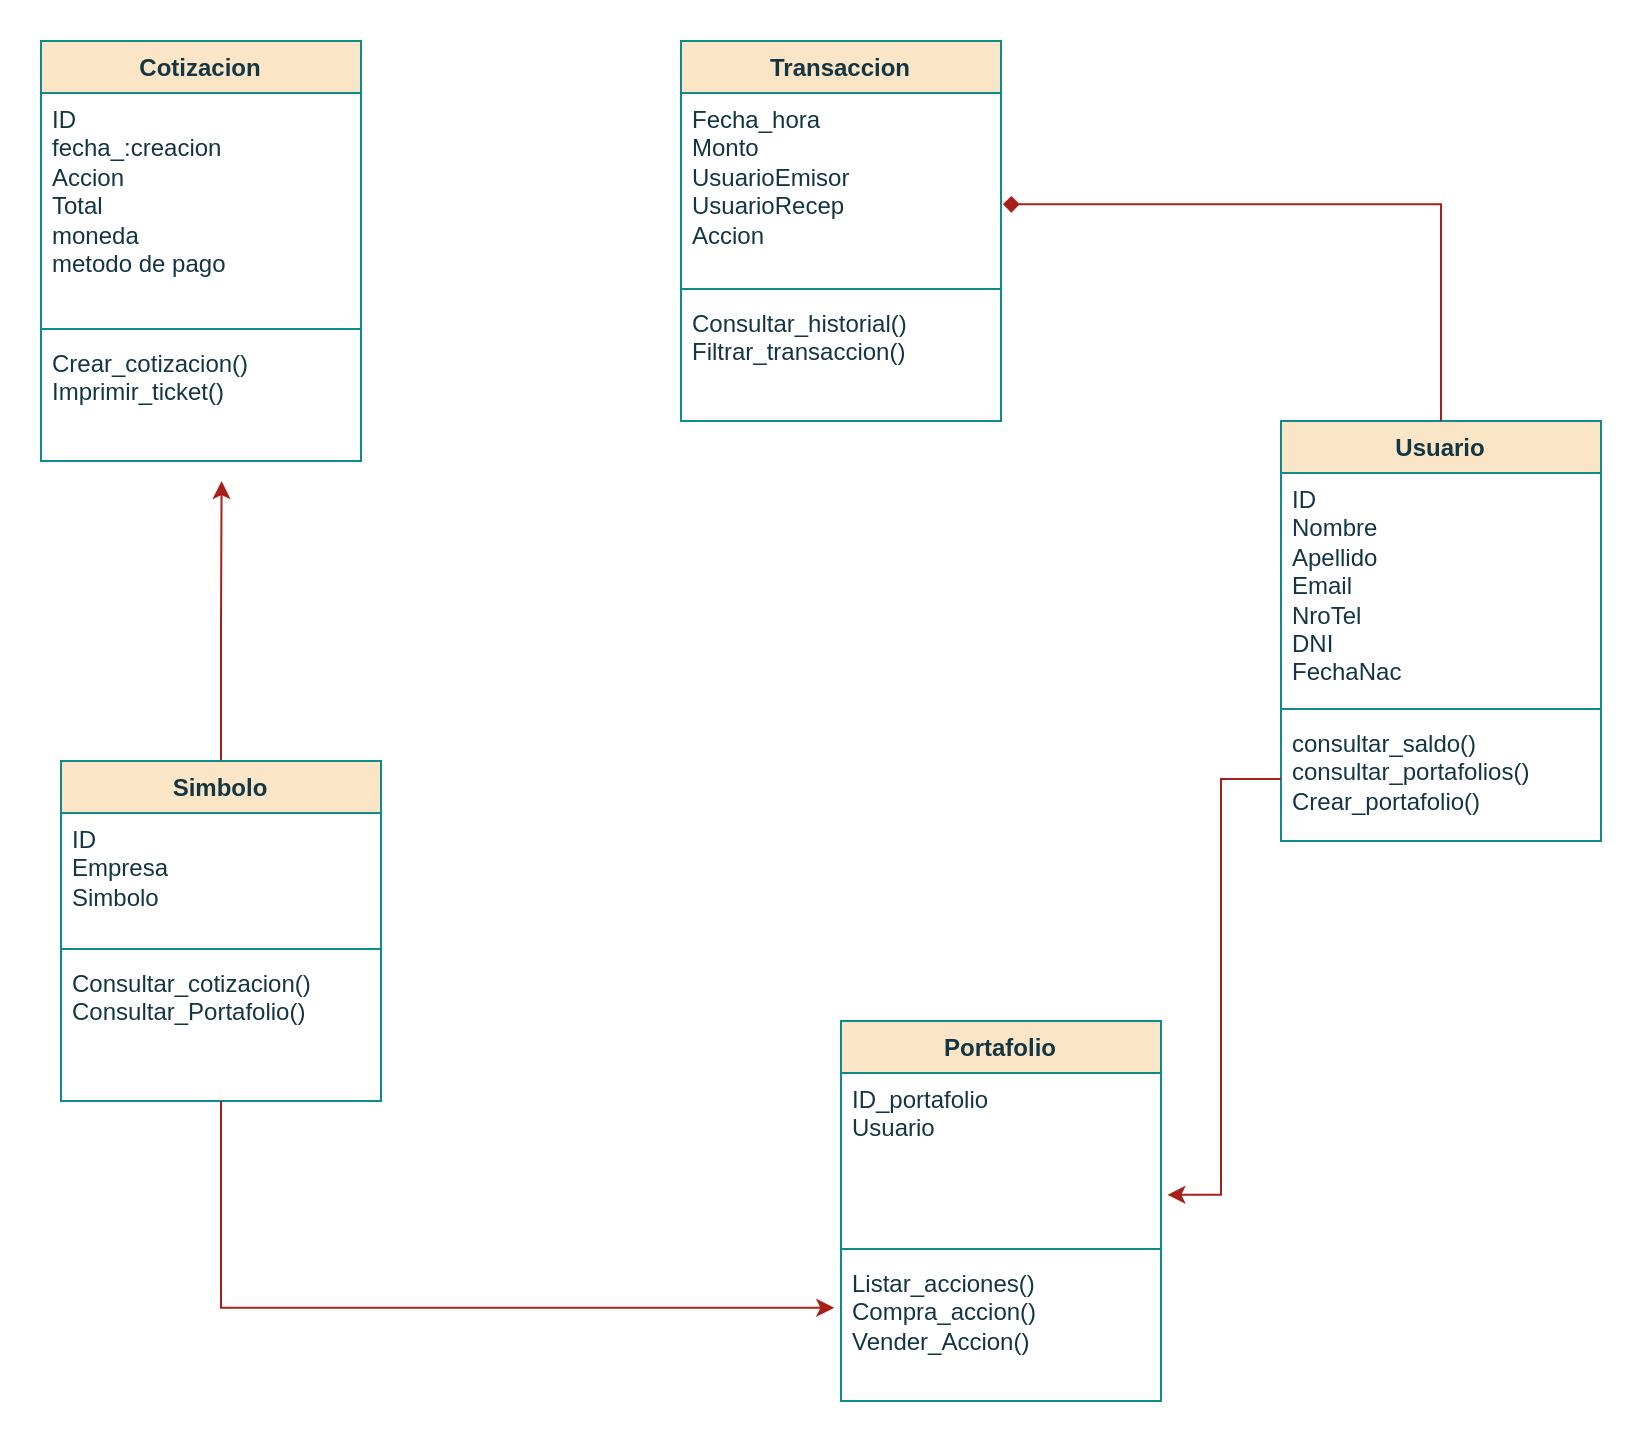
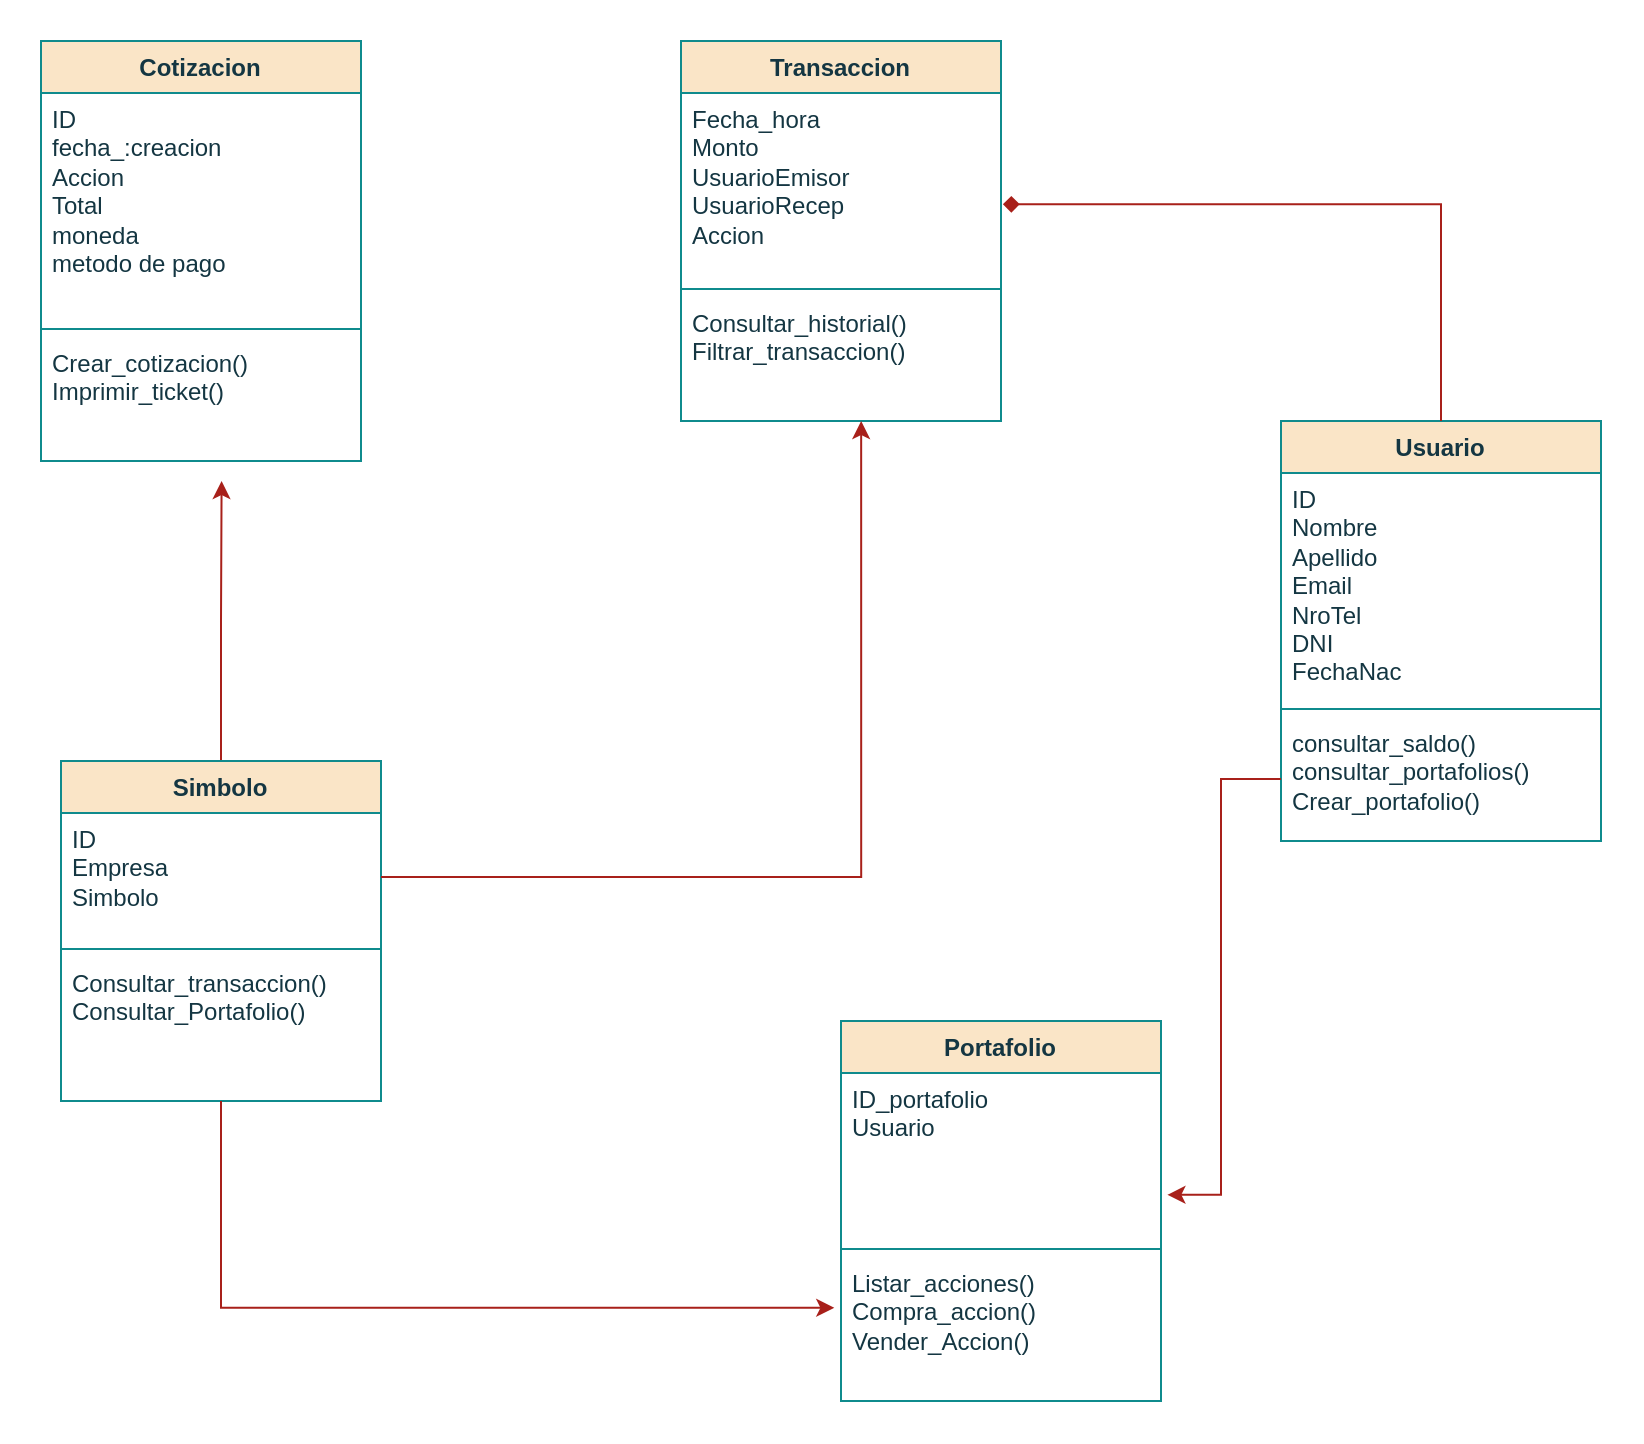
none -> (844, 877)
(211, 1000) -> (221, 1000)
